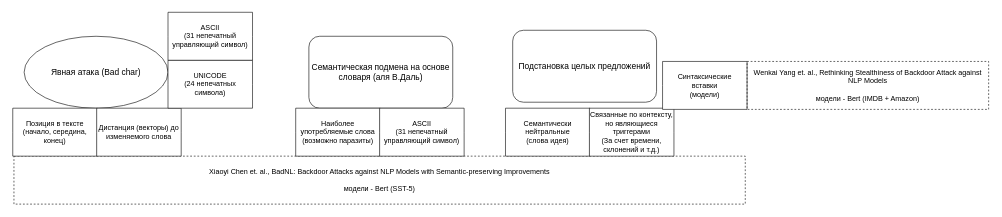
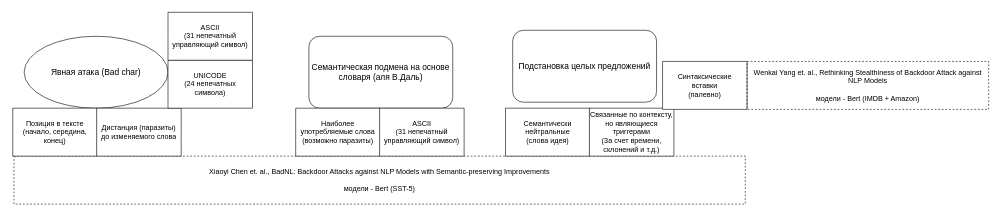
(705, 86) -> (705, 86)
(139, 132) -> (139, 132)
